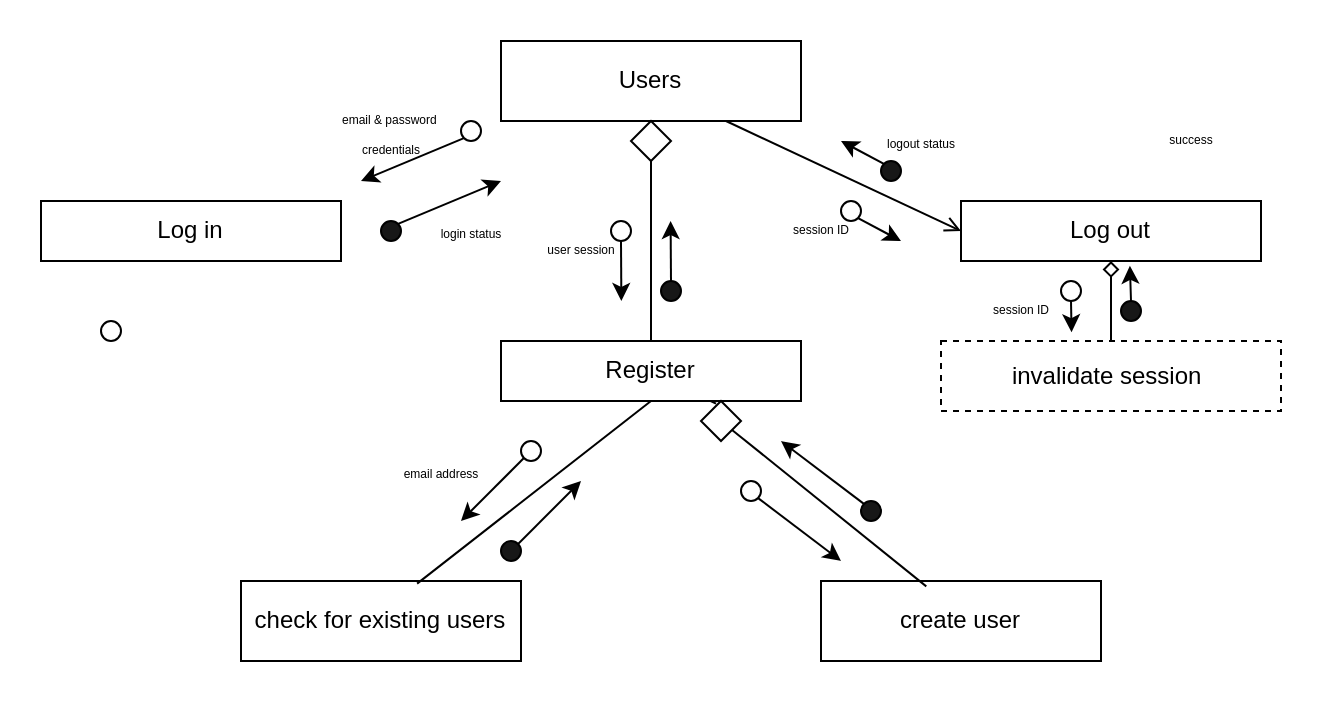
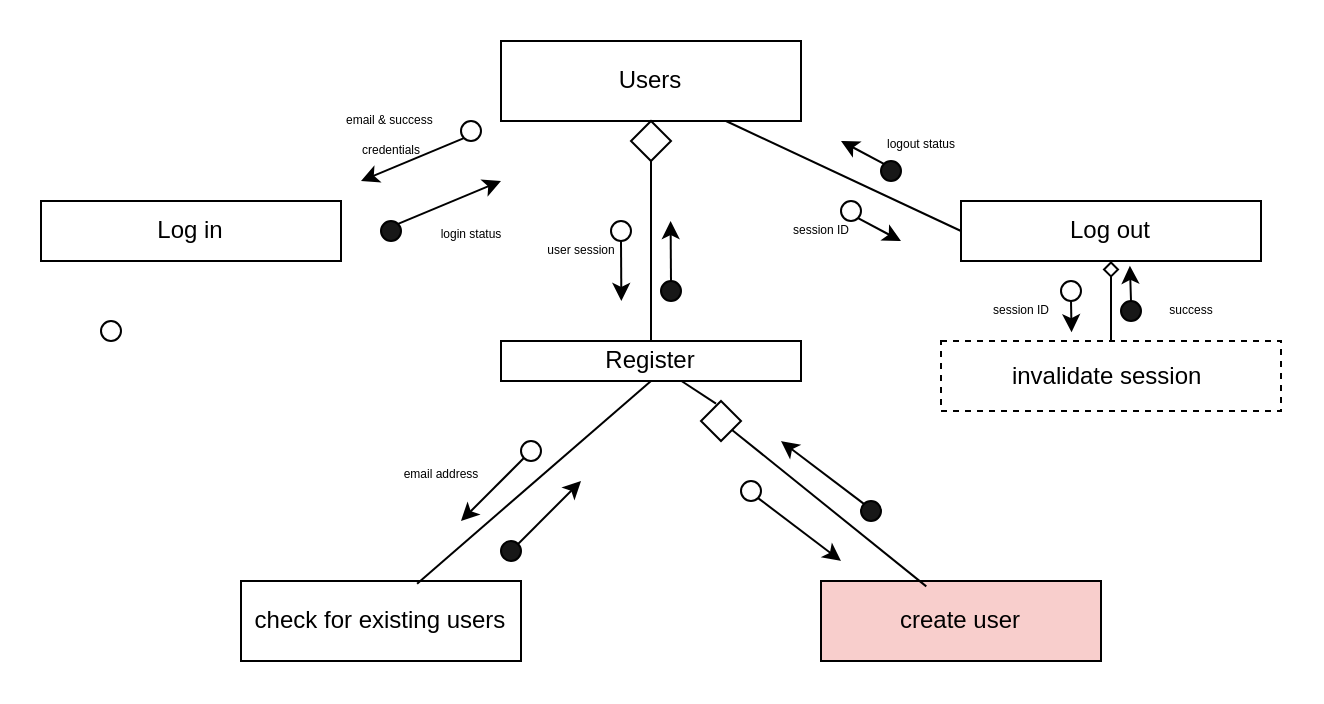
(392, 131) -> (392, 131)
(1191, 137) -> (1191, 307)
(953, 227) -> (955, 228)
(651, 371) -> (651, 361)
(961, 621) -> (961, 621)
